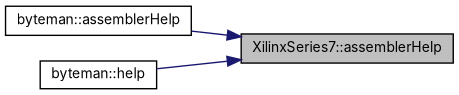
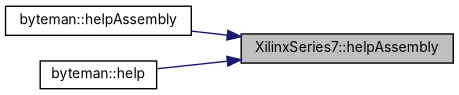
(98, 21) -> (98, 21)
(347, 49) -> (347, 49)
